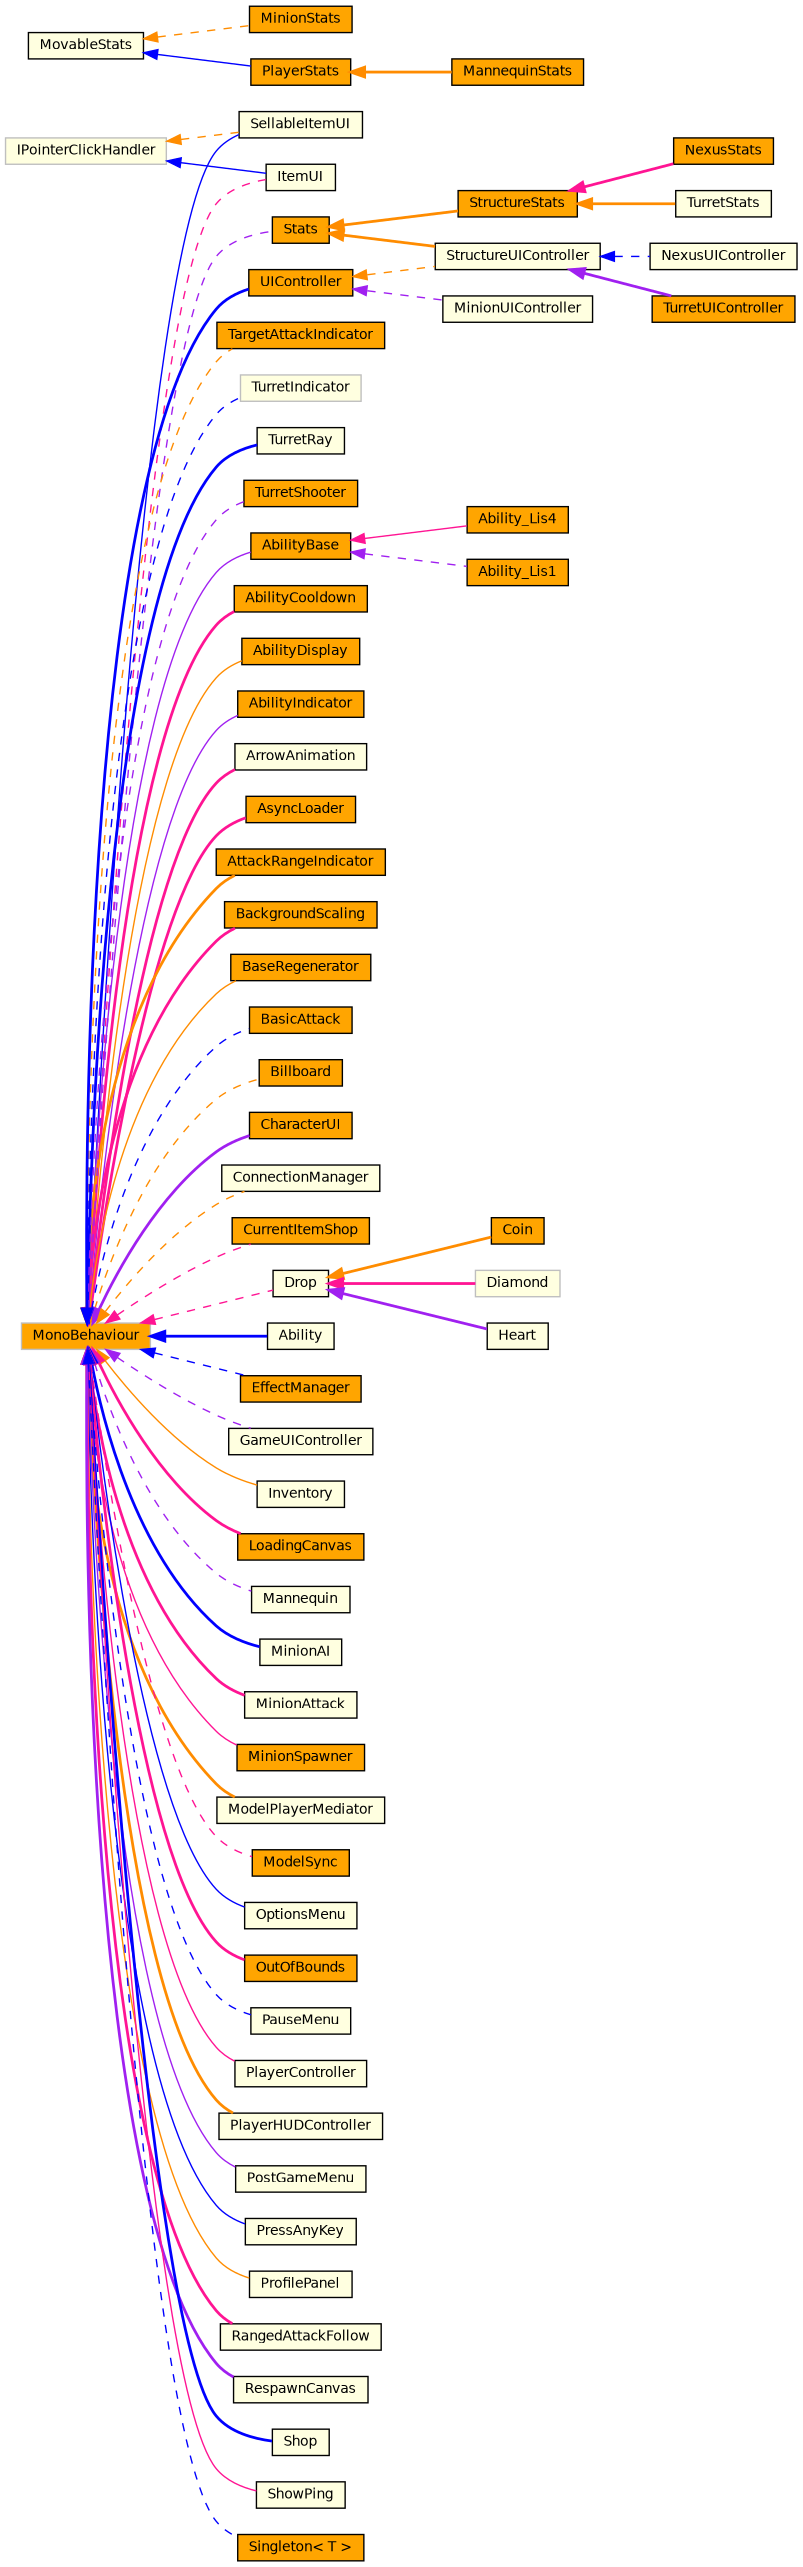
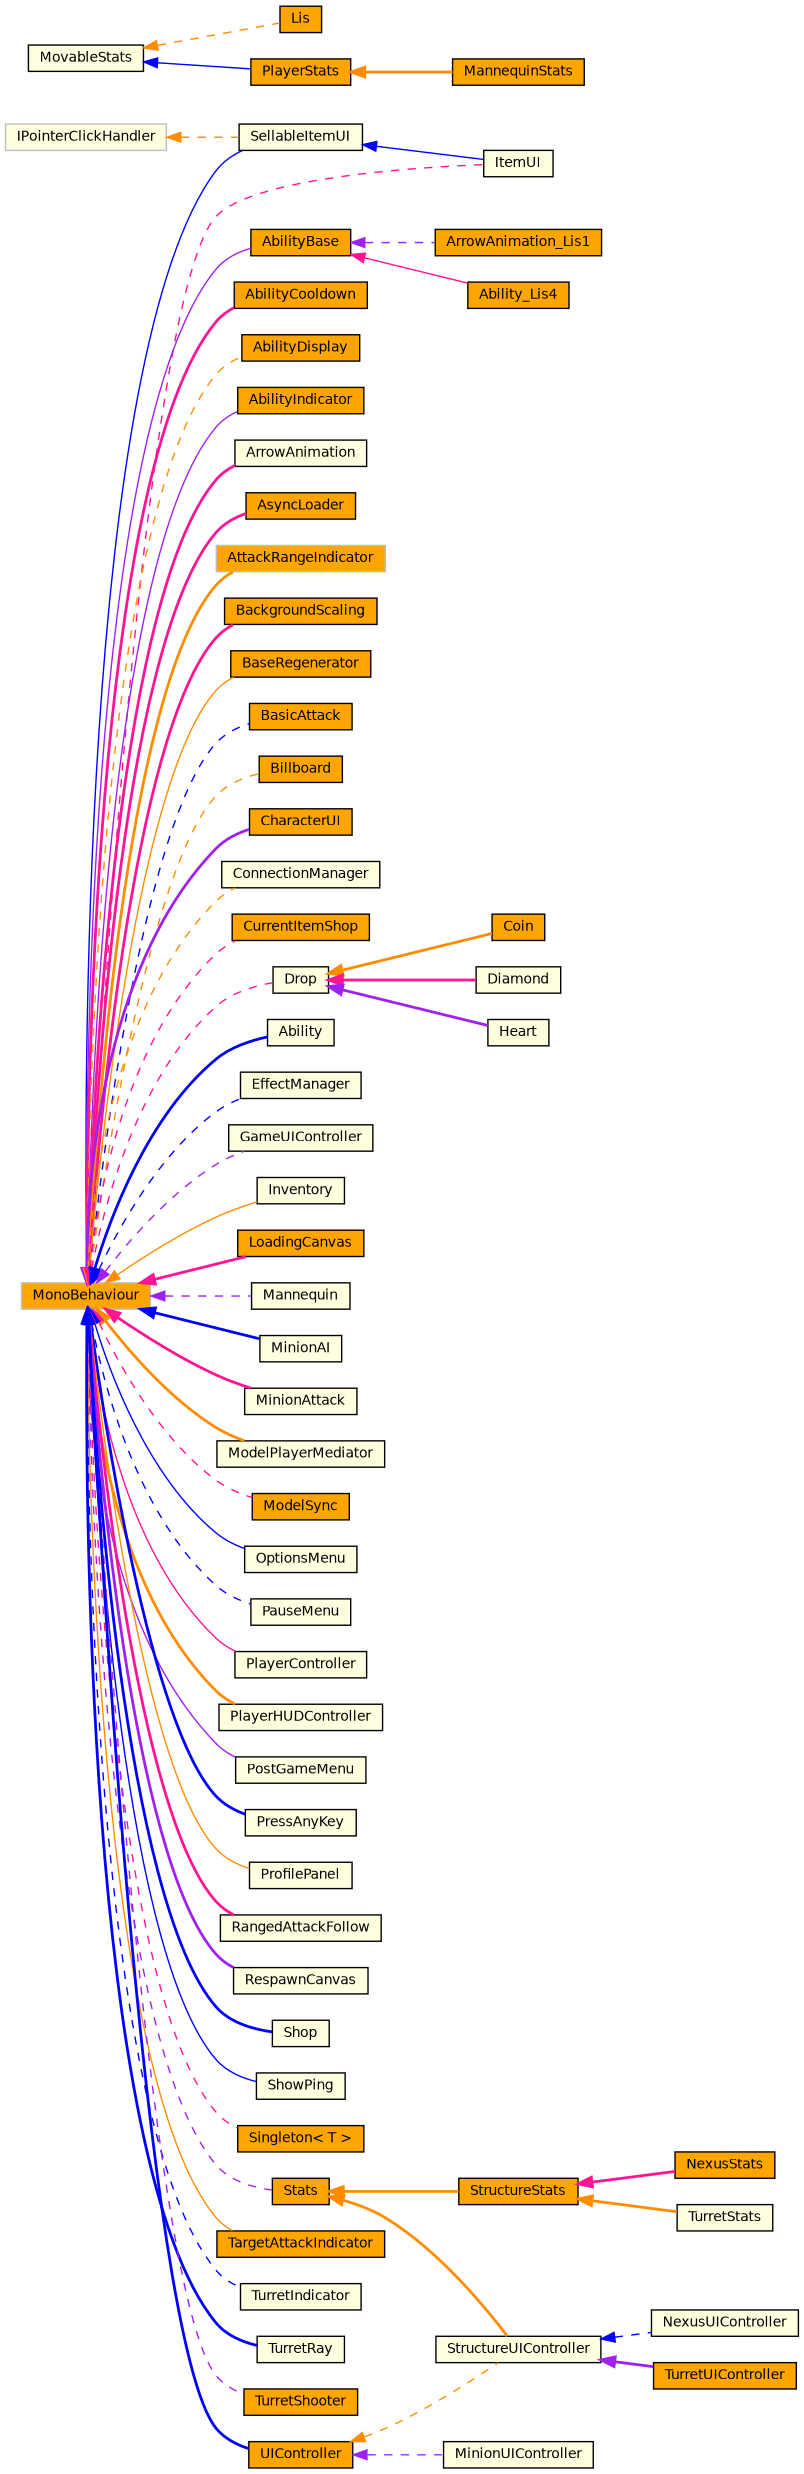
(301, 19) -> (301, 19)
(223, 168) -> (430, 153)
(301, 388) -> (301, 2297)
(518, 572) -> (518, 243)
(107, 816) -> (110, 1789)
(301, 862) -> (301, 559)
(138, 904) -> (110, 798)
(518, 1284) -> (518, 980)
(301, 1389) -> (301, 1085)
(301, 1758) -> none
(114, 1809) -> (140, 1596)
(128, 1944) -> (136, 1821)
(126, 1960) -> (142, 1903)
(301, 1968) -> none
